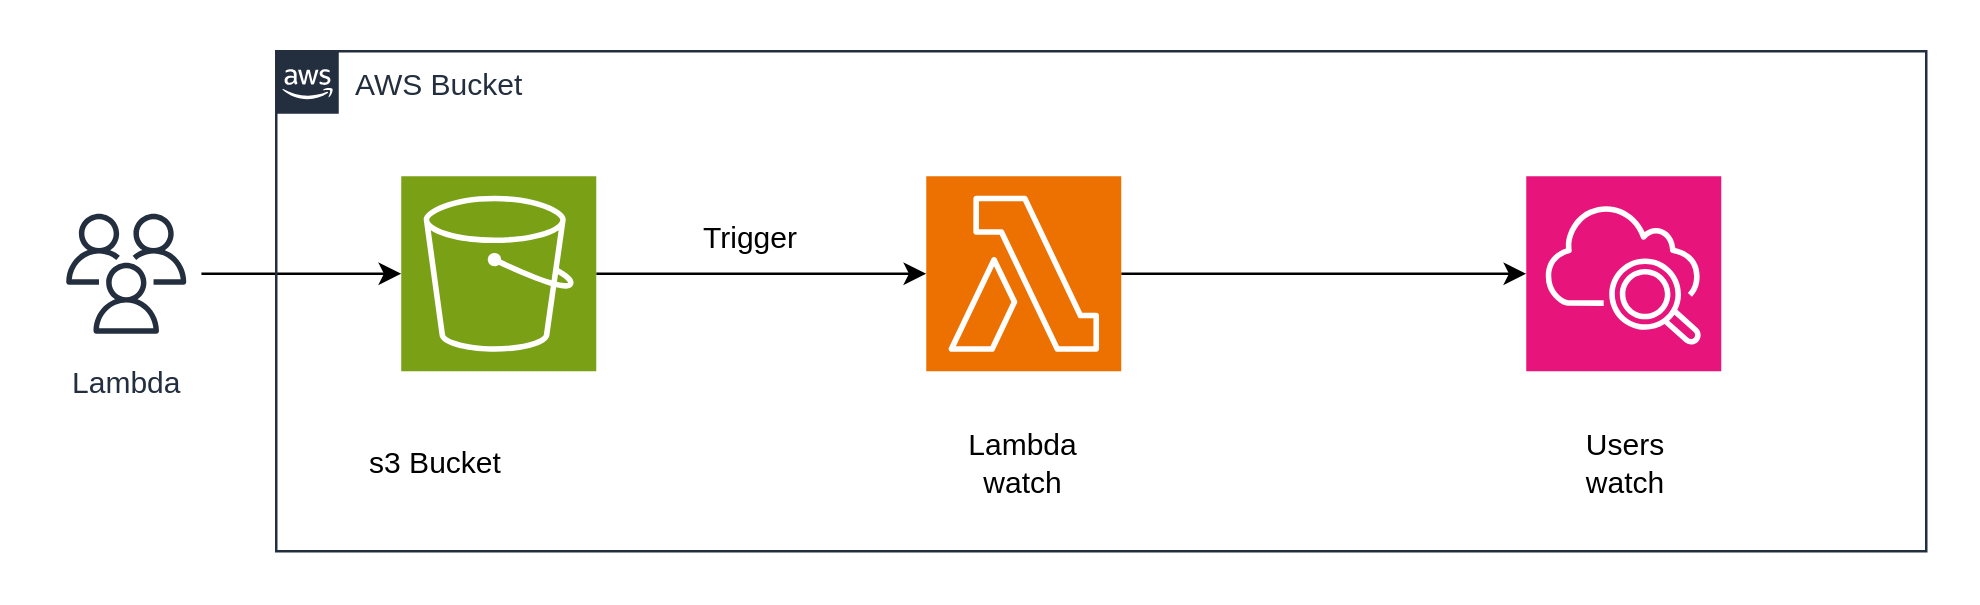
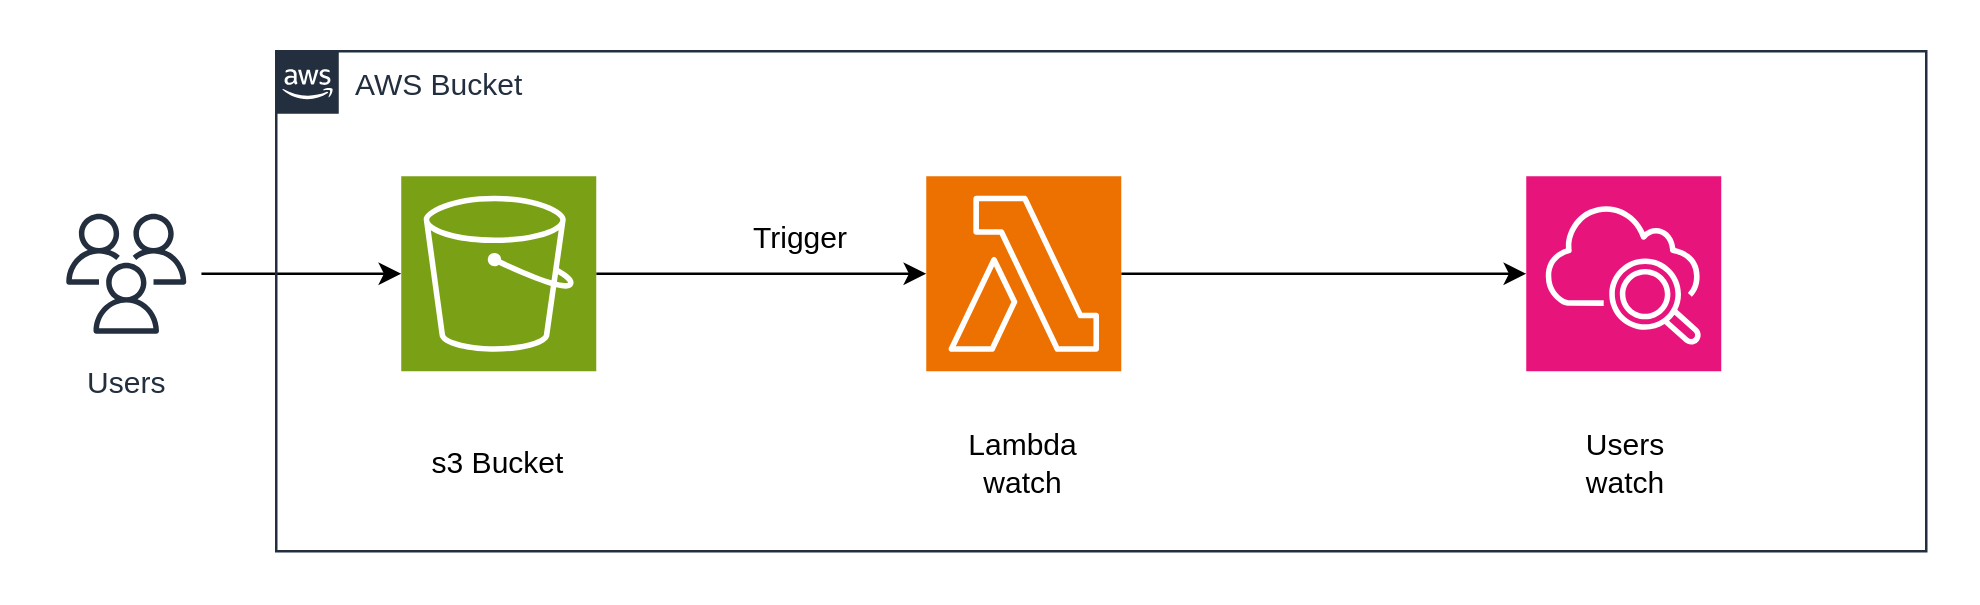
(751, 239) -> (801, 239)
(128, 384) -> (128, 384)
(436, 464) -> (499, 464)
